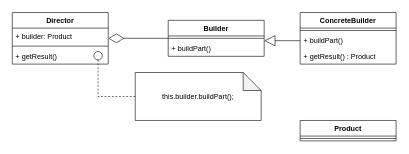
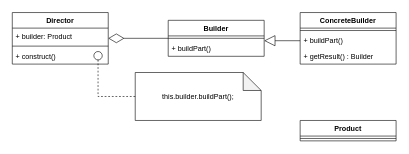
(40, 56) -> (41, 56)
(345, 56) -> (343, 56)
